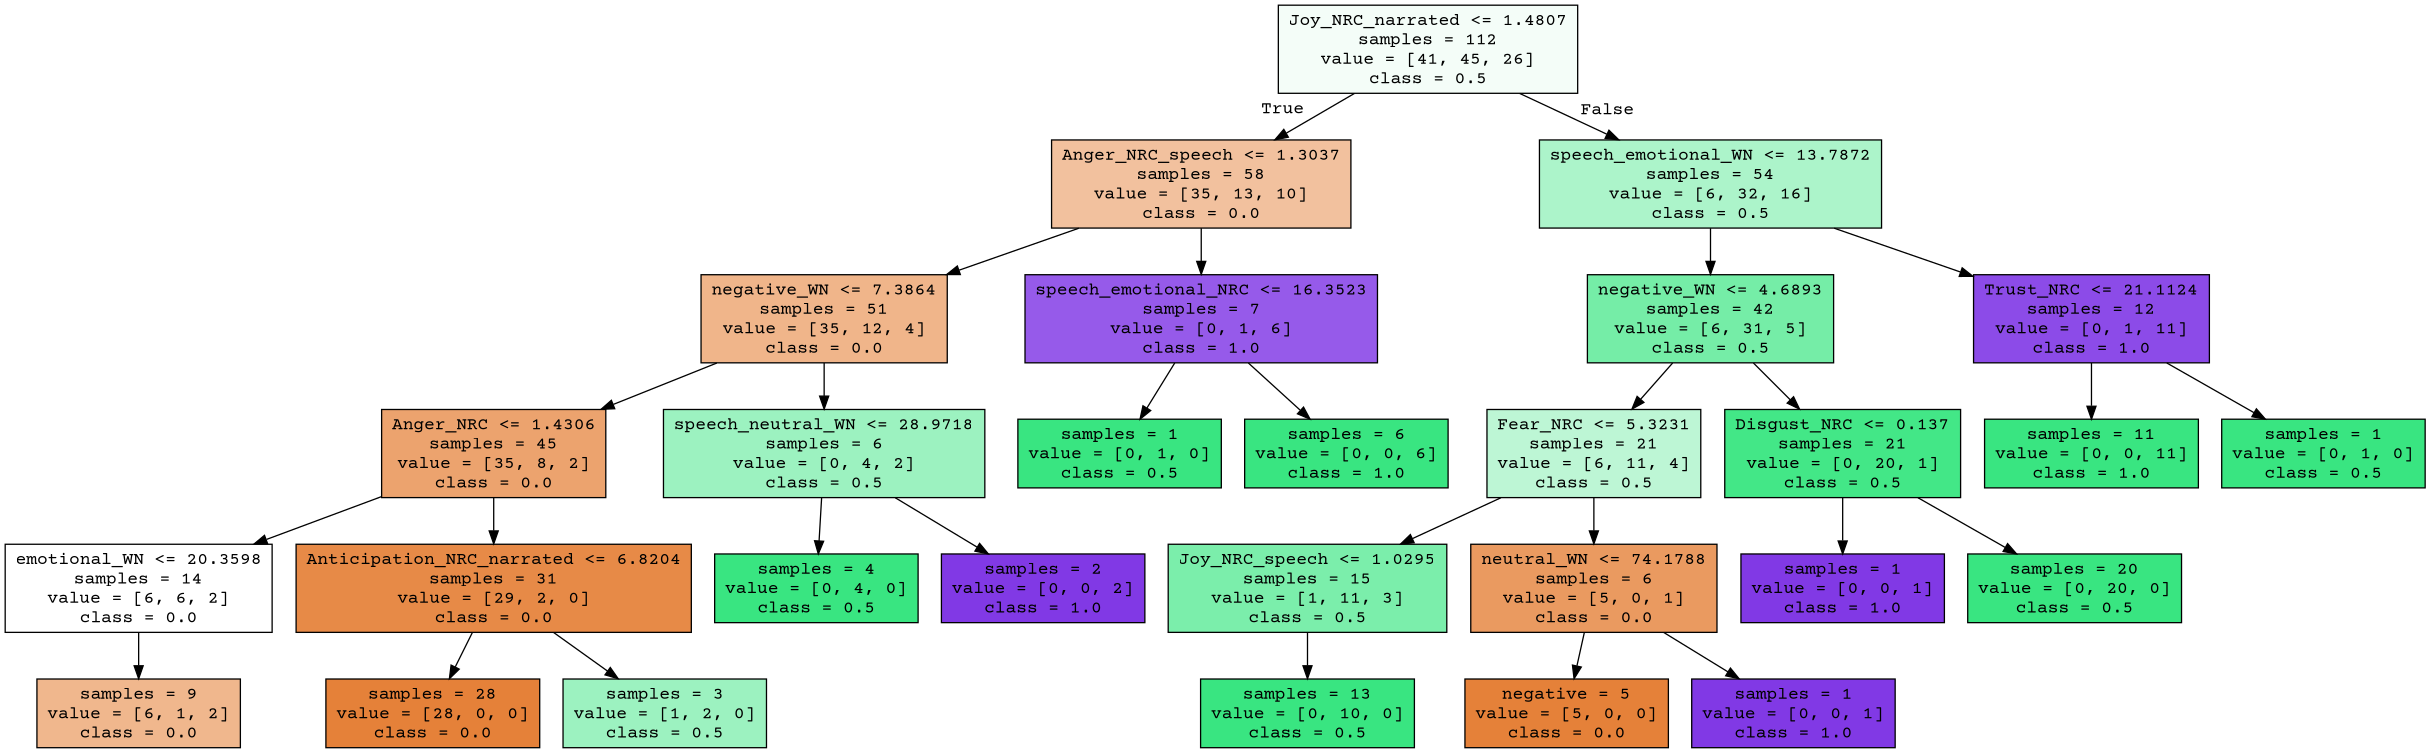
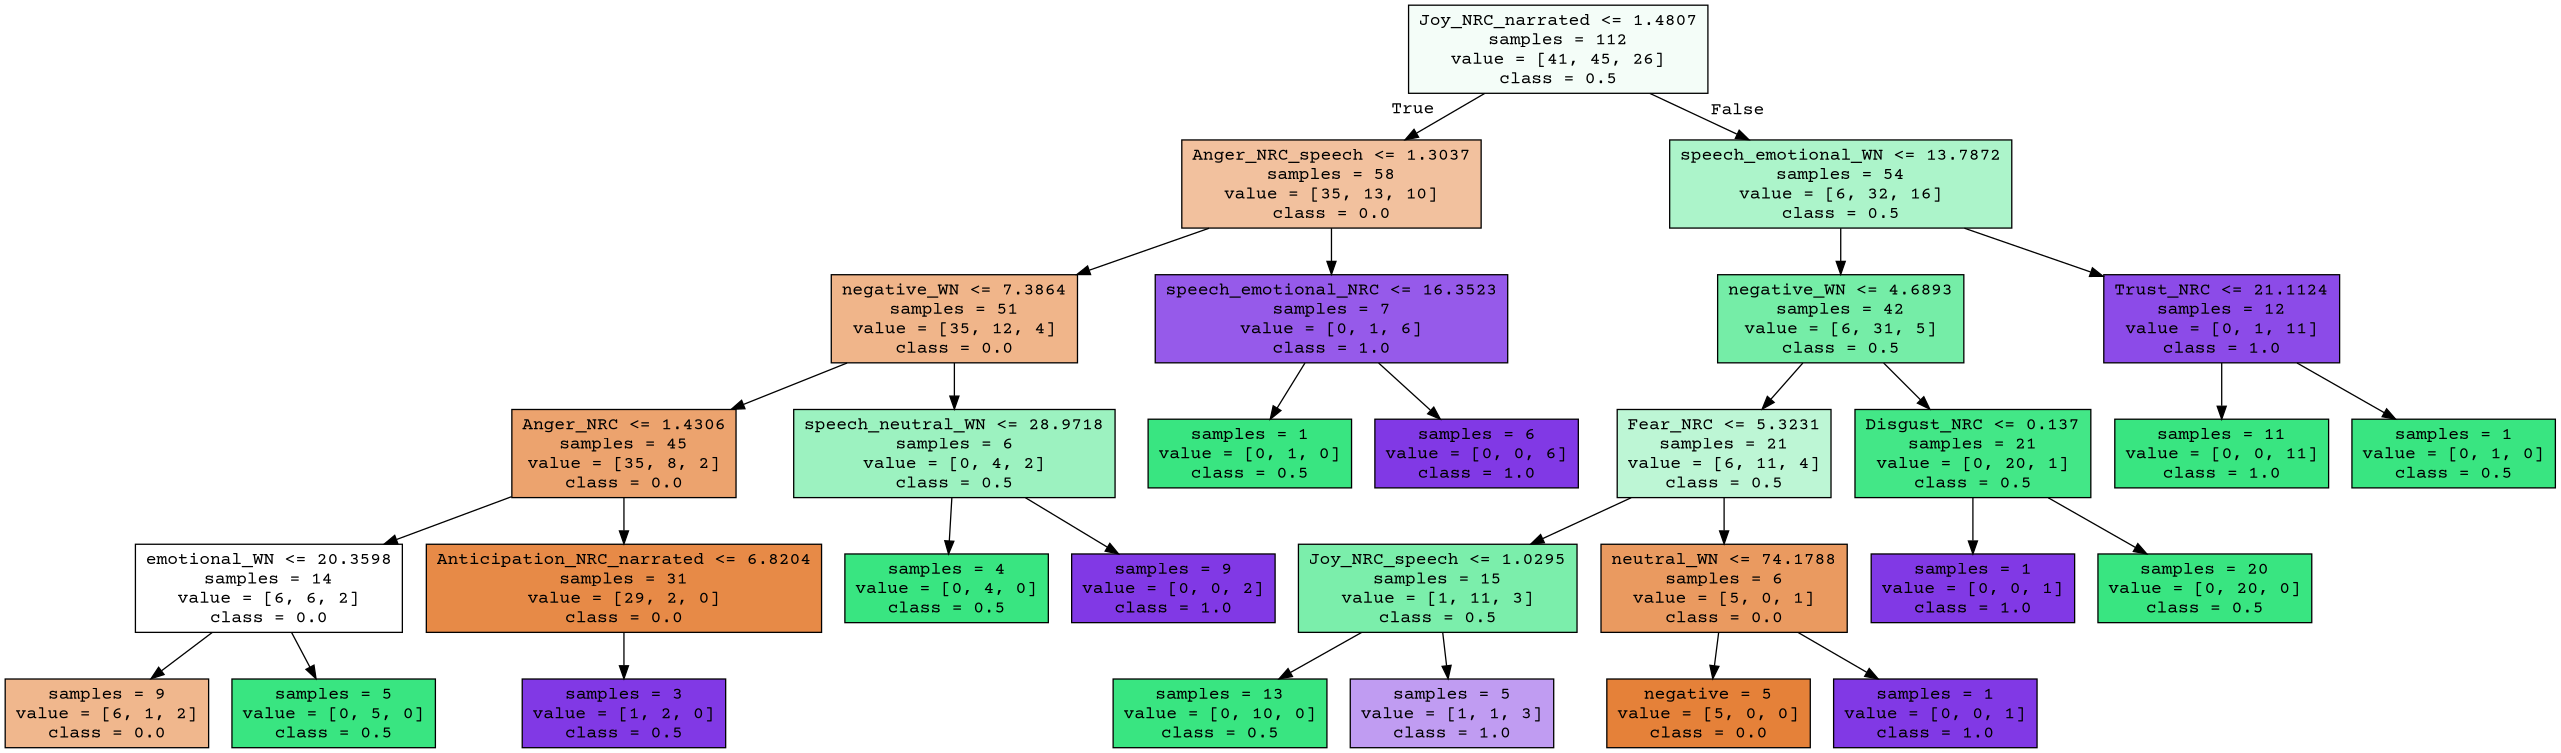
(1346, 454) -> (1477, 454)
(1043, 588) -> (1173, 588)
none -> (334, 713)
(433, 713) -> none
(665, 713) -> (624, 713)
none -> (1452, 713)
